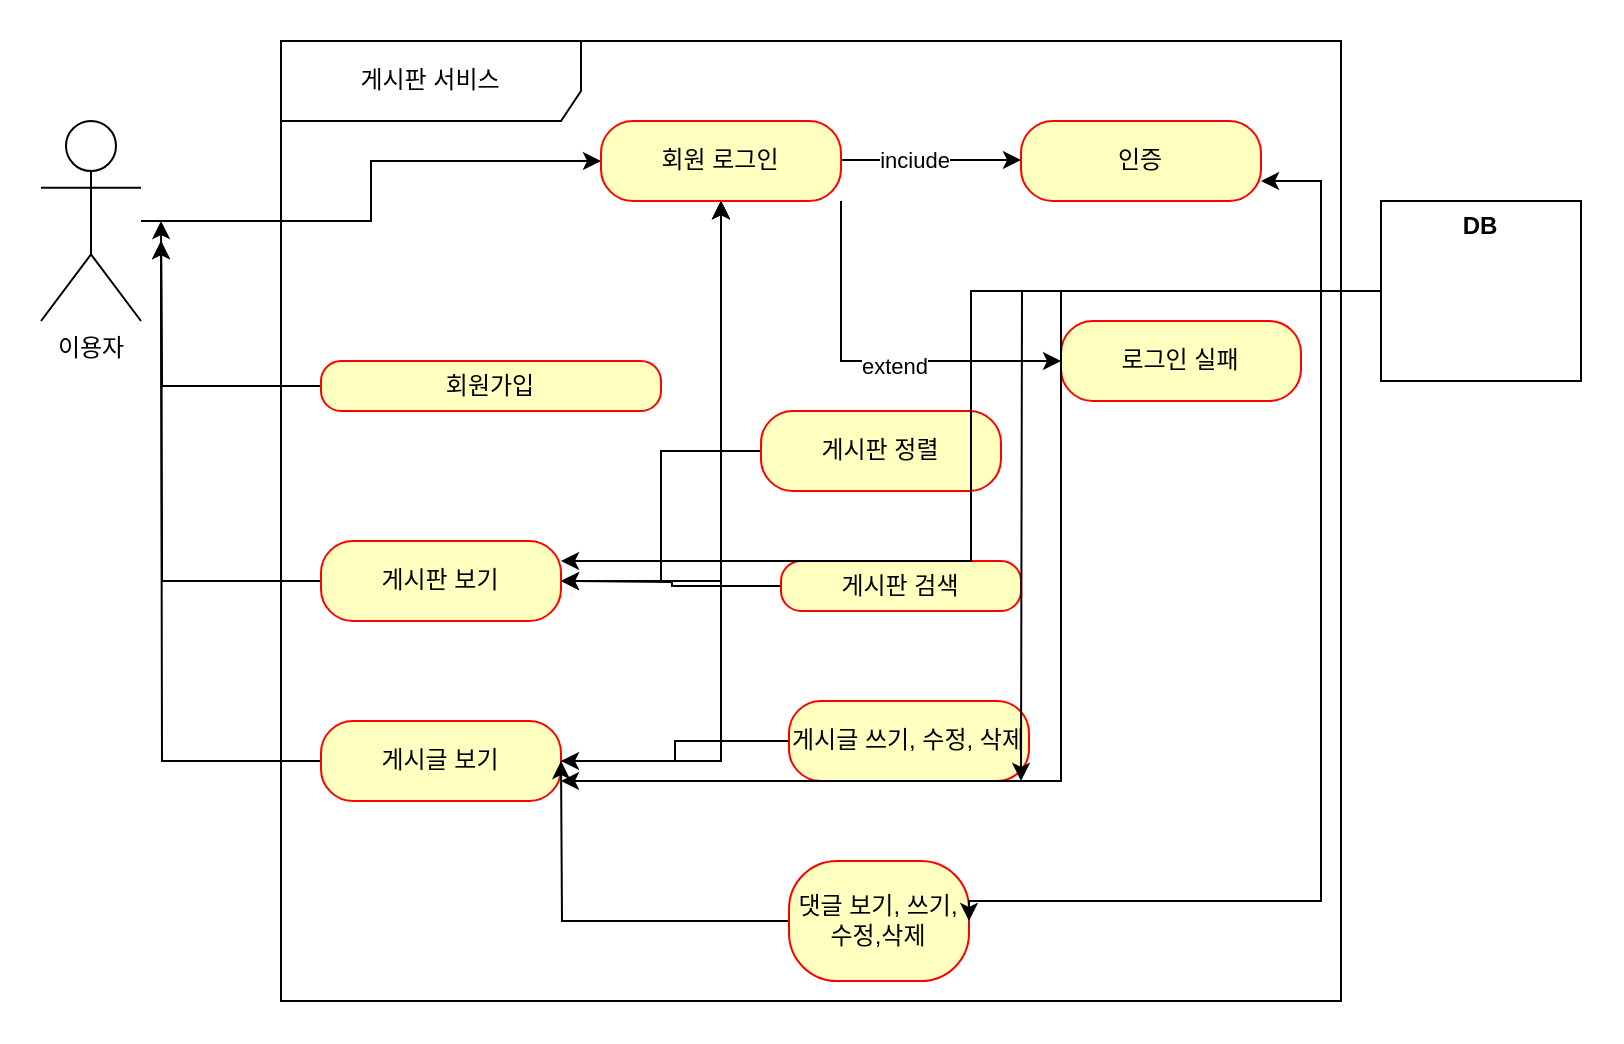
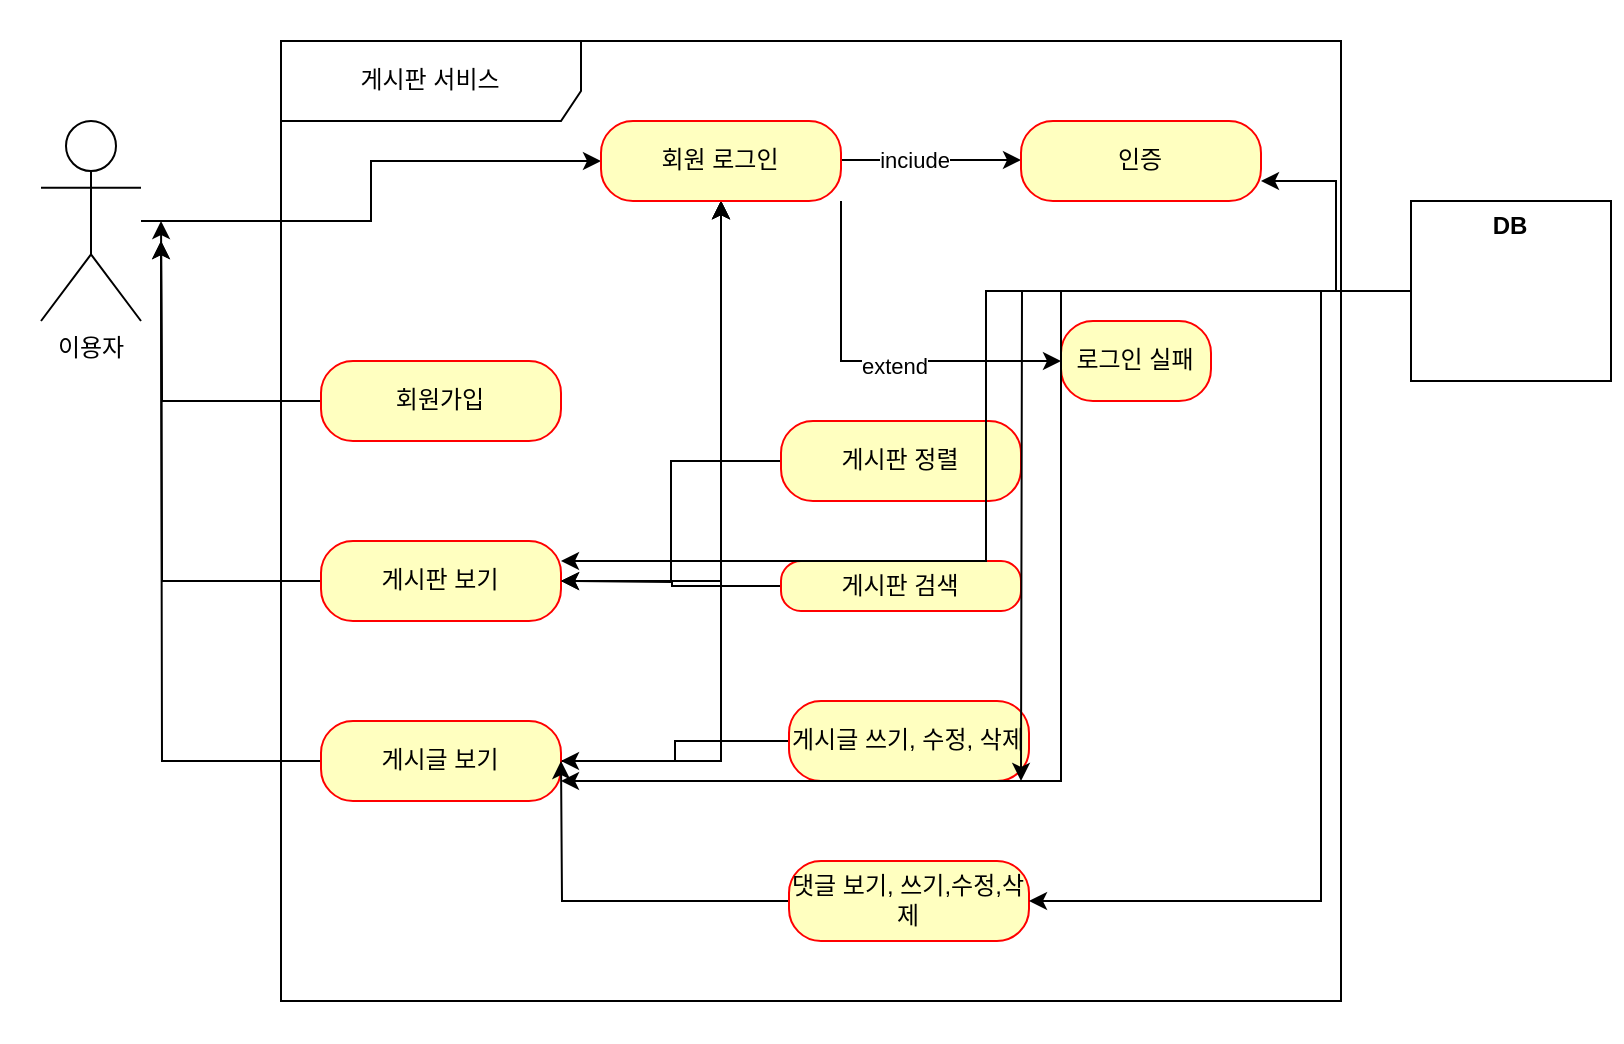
(1481, 291) -> (1511, 291)
(1181, 361) -> (1136, 361)
(491, 386) -> (441, 401)
(881, 451) -> (901, 461)
(879, 921) -> (909, 901)
